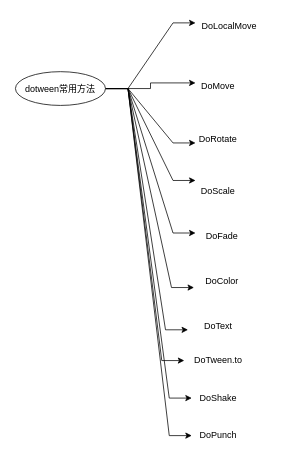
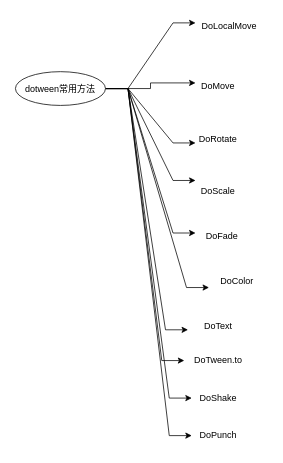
(222, 282) -> (237, 282)
